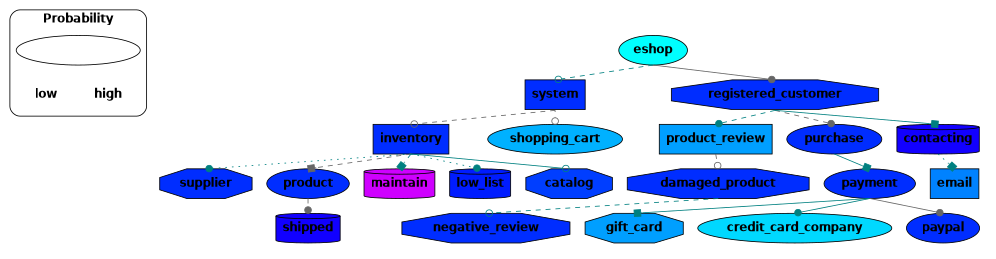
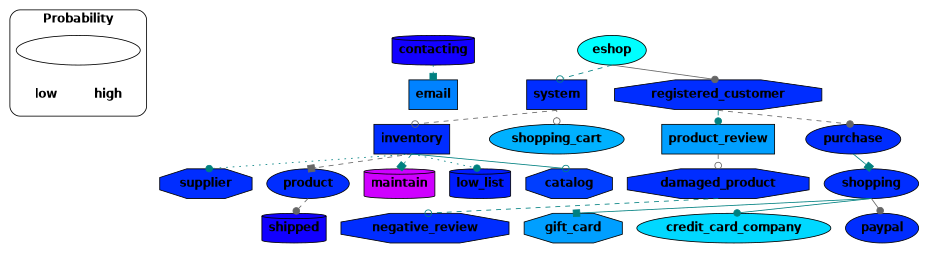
(852, 117) -> none
(870, 184) -> (871, 184)
